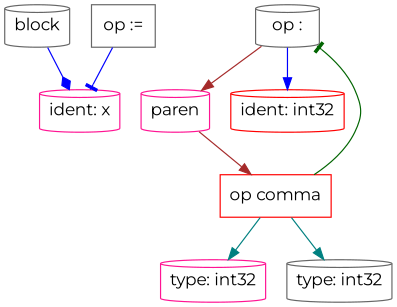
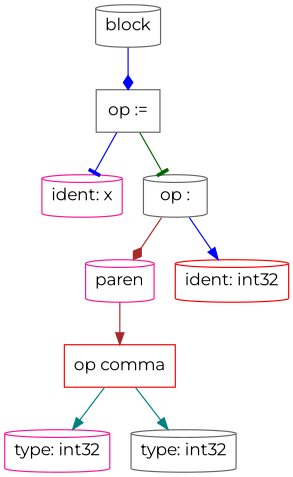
(55, 62) -> (128, 62)
(236, 65) -> (151, 233)
(360, 115) -> (150, 151)
